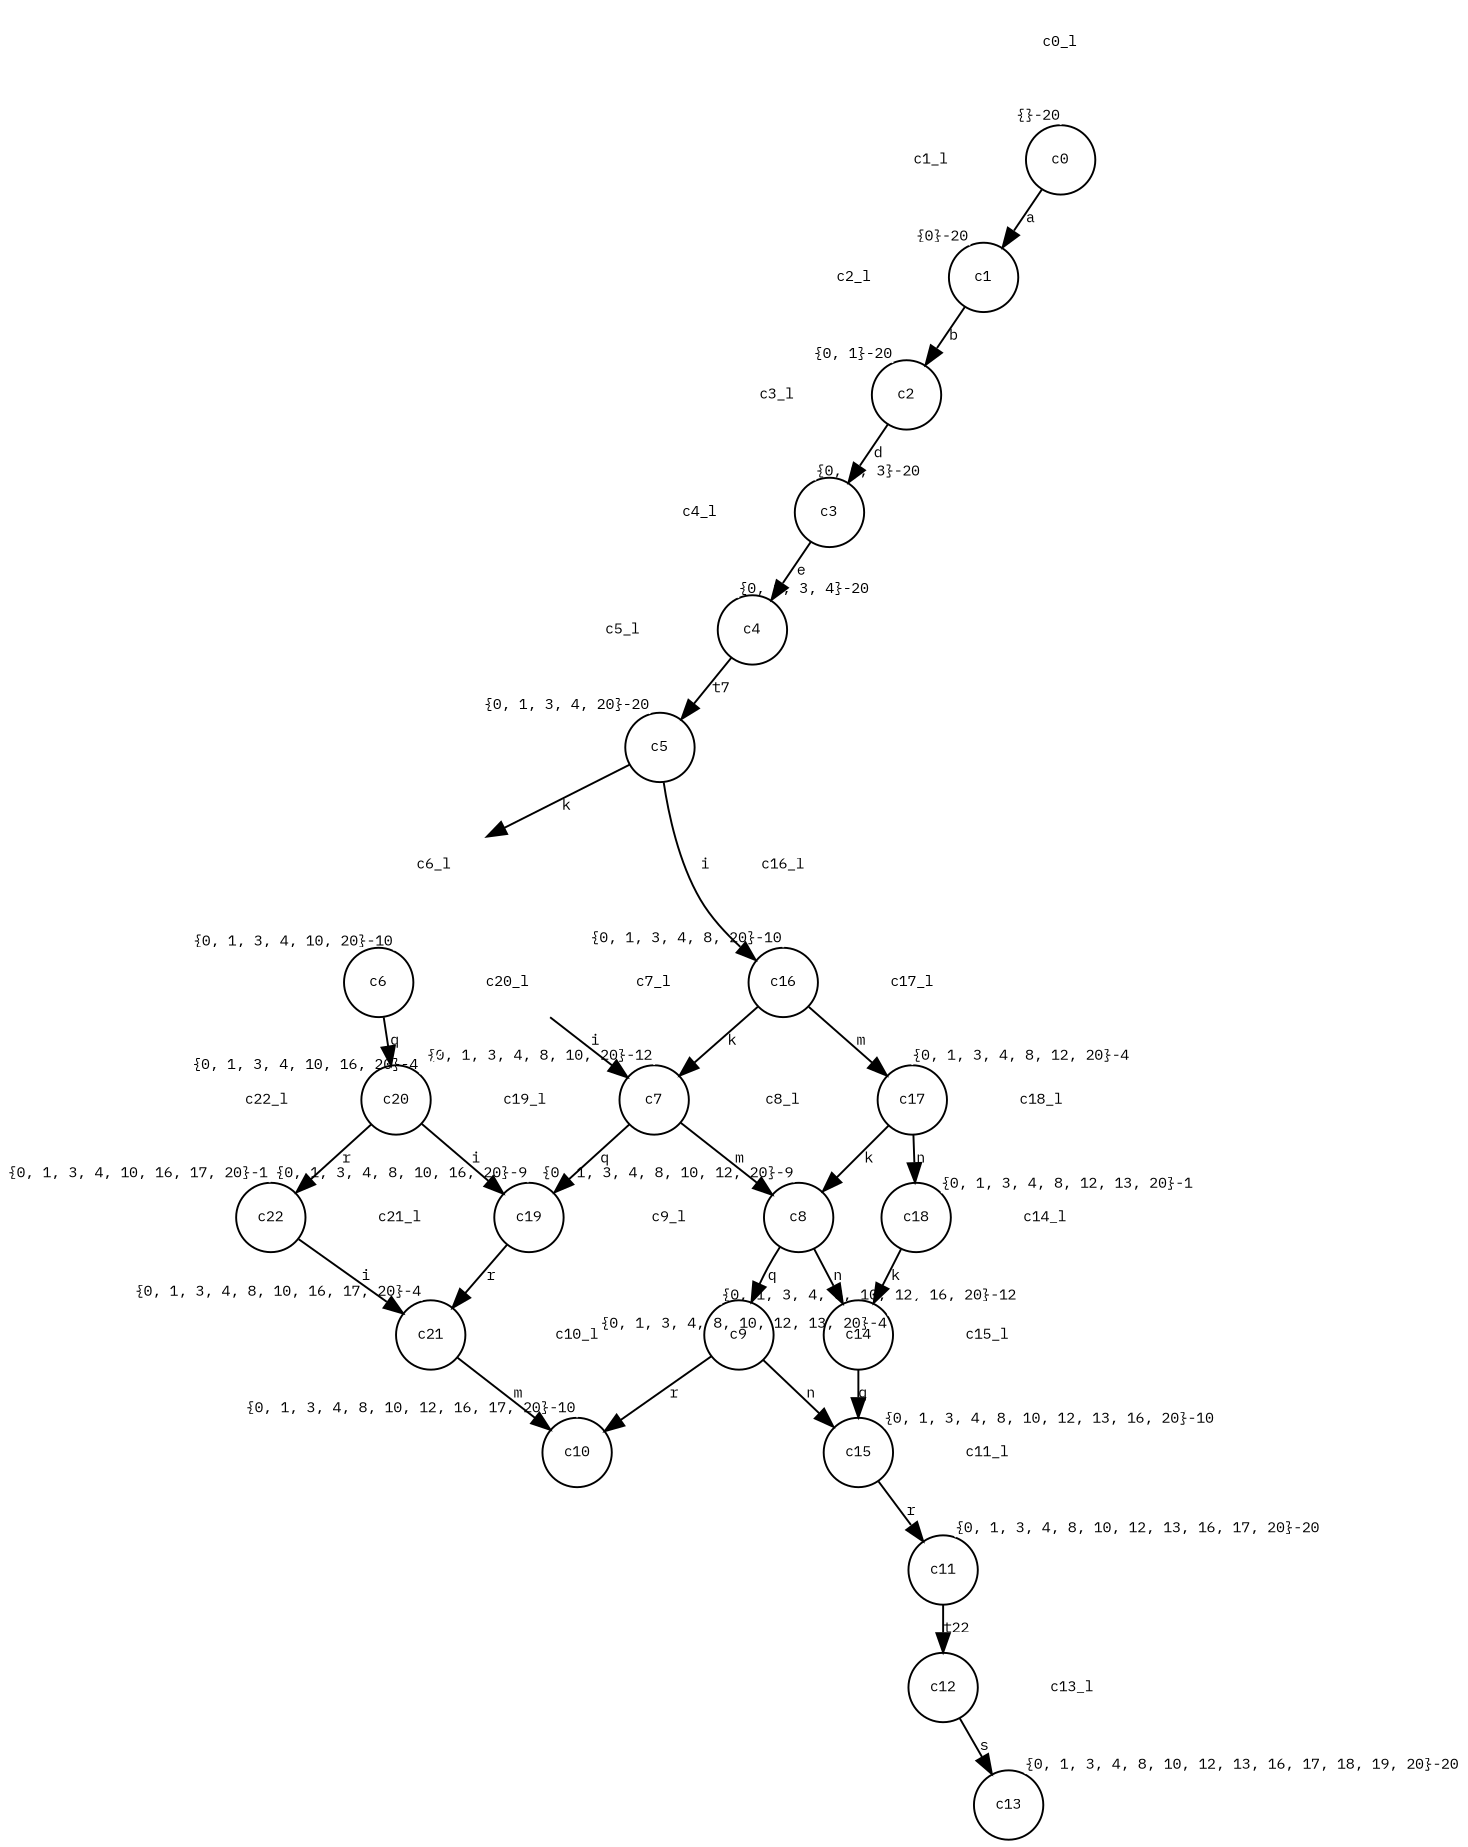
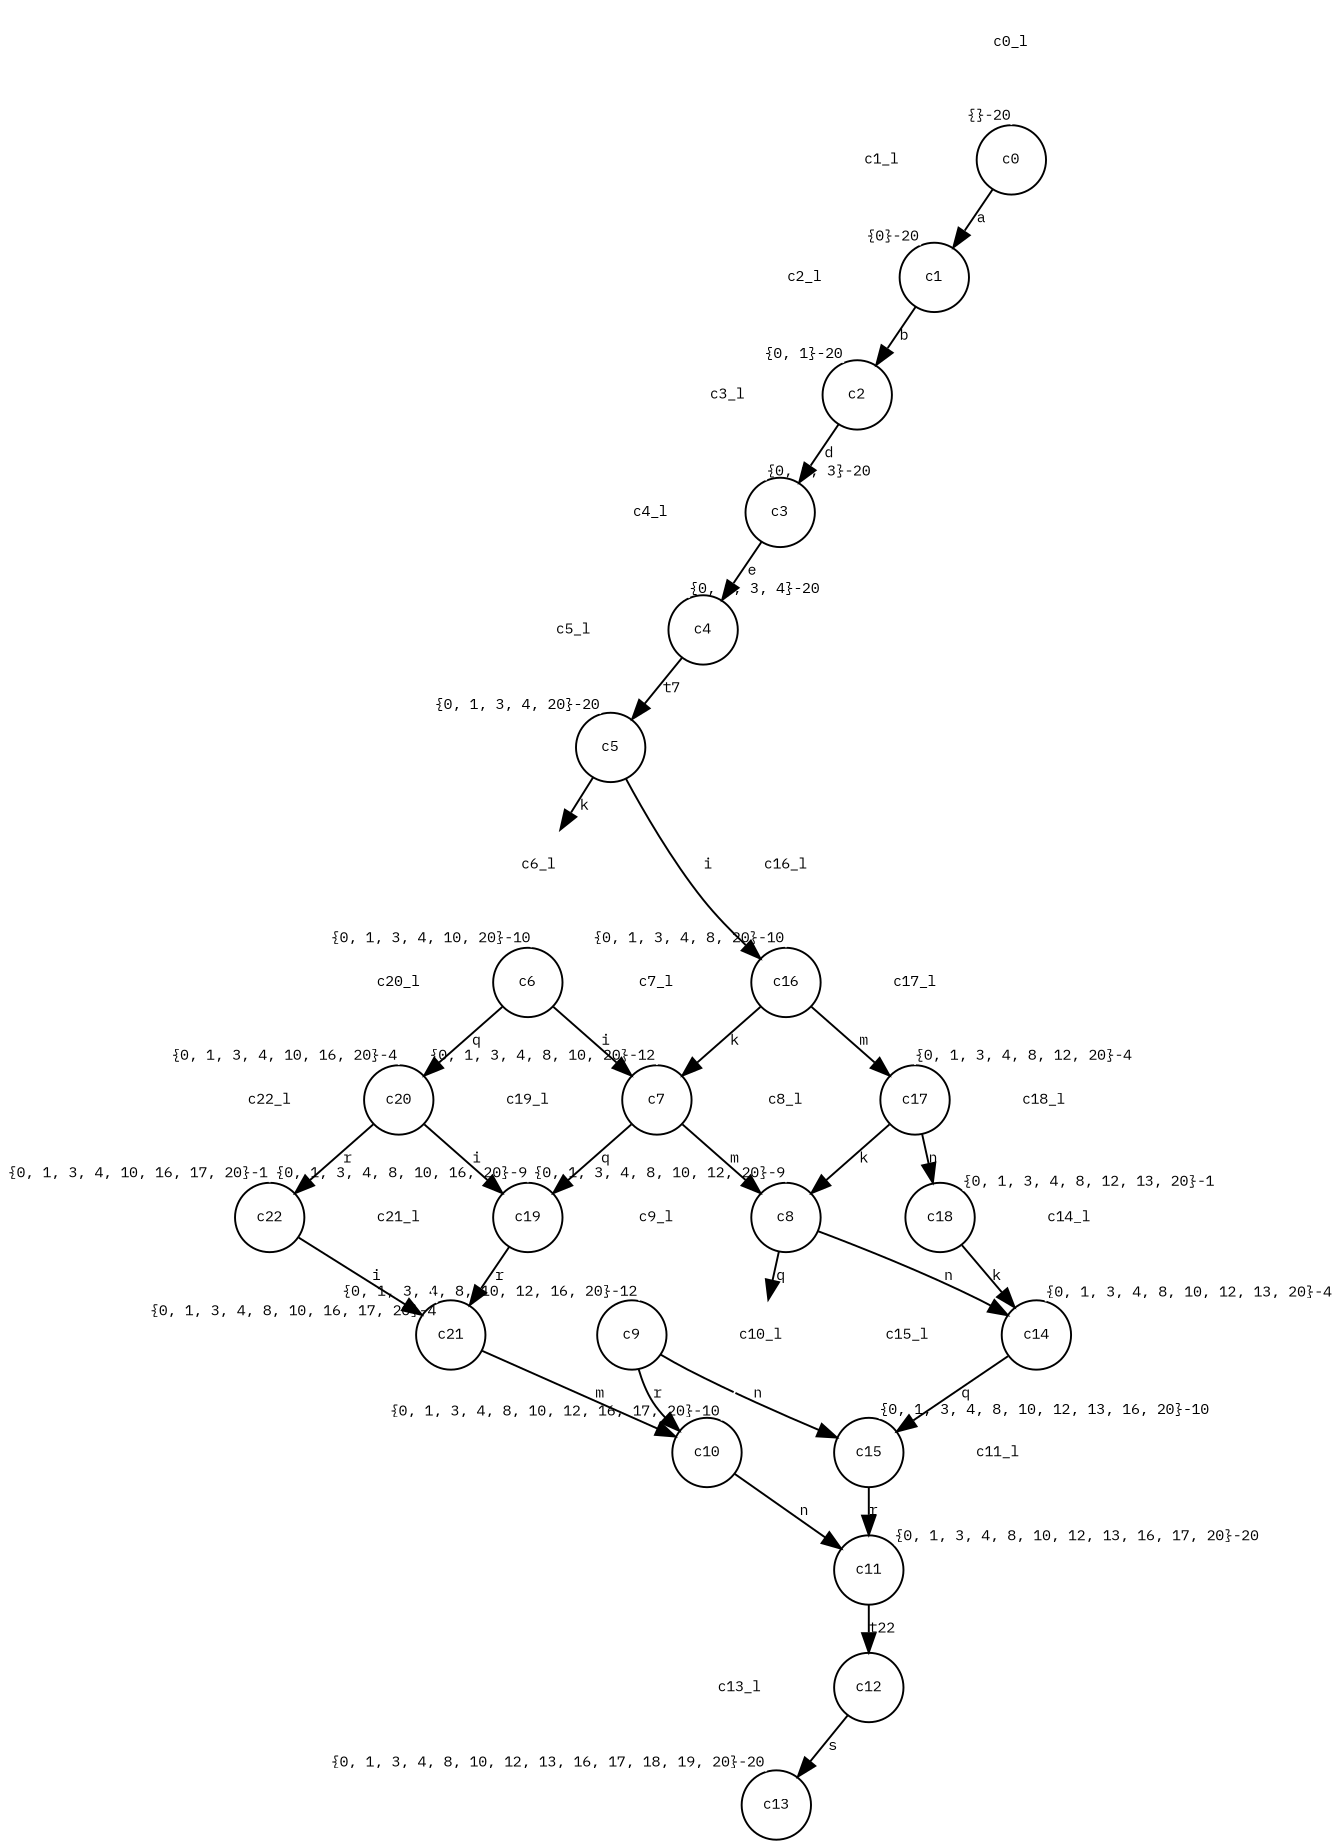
(581, 1041) -> (585, 1035)
(769, 1265) -> (776, 1266)
none -> (780, 1506)
